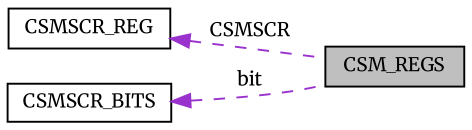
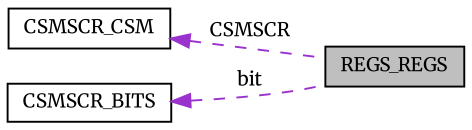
(89, 29) -> (89, 29)
(395, 67) -> (395, 67)
